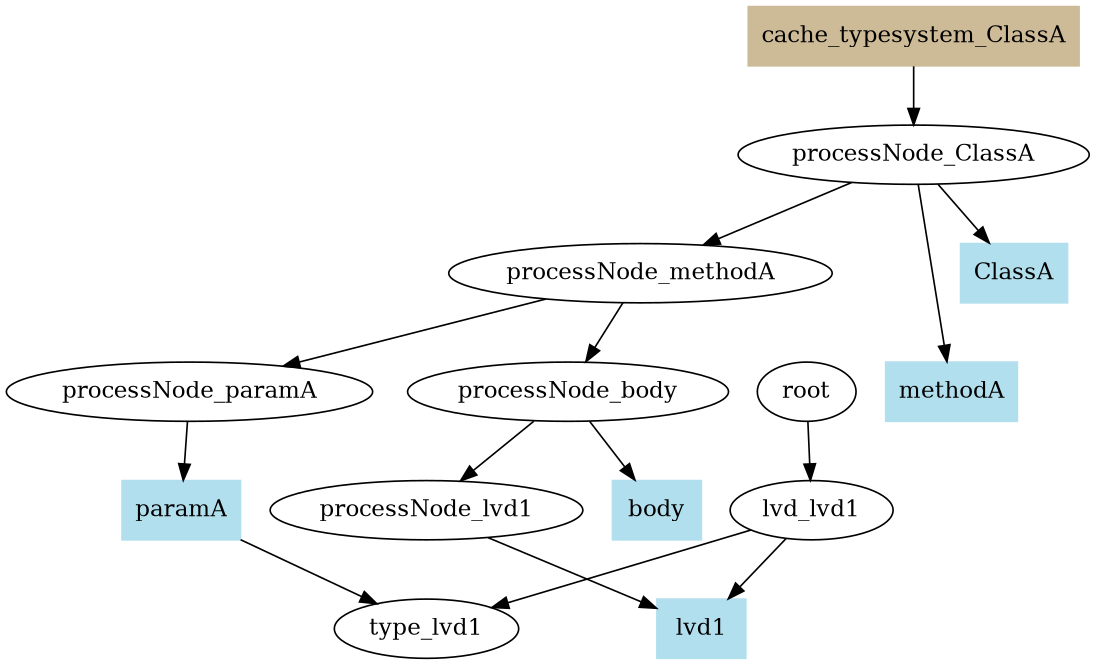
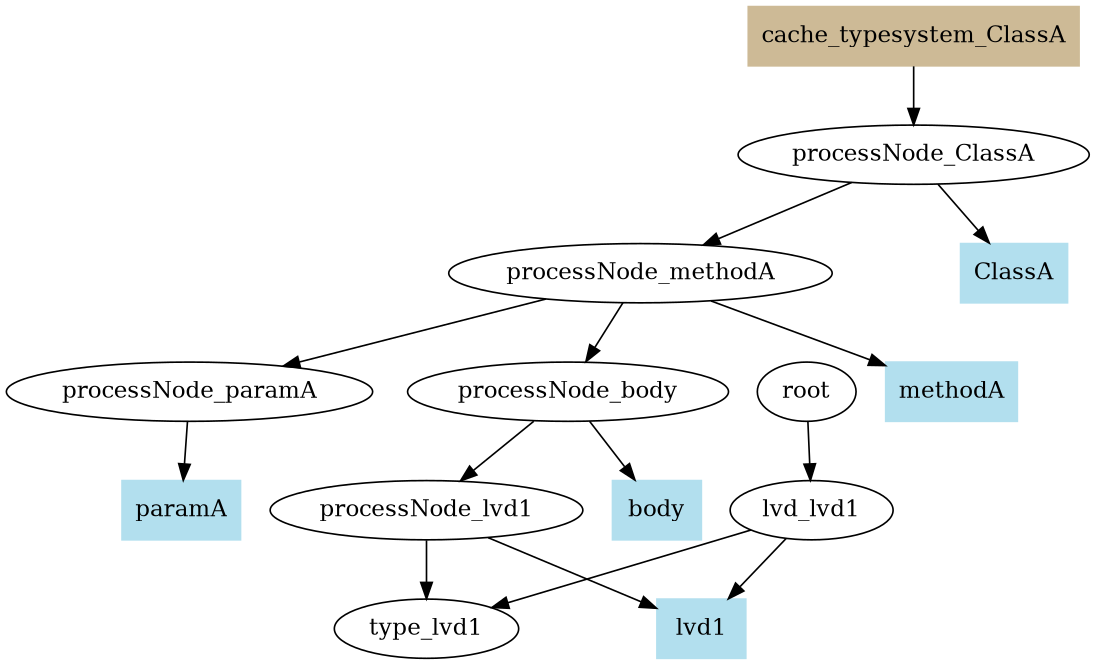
(931, 265) -> (790, 330)
(301, 568) -> (427, 561)
